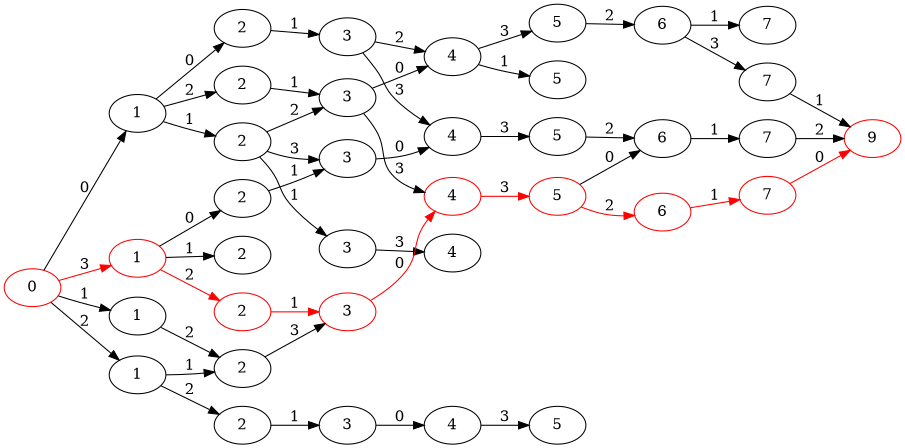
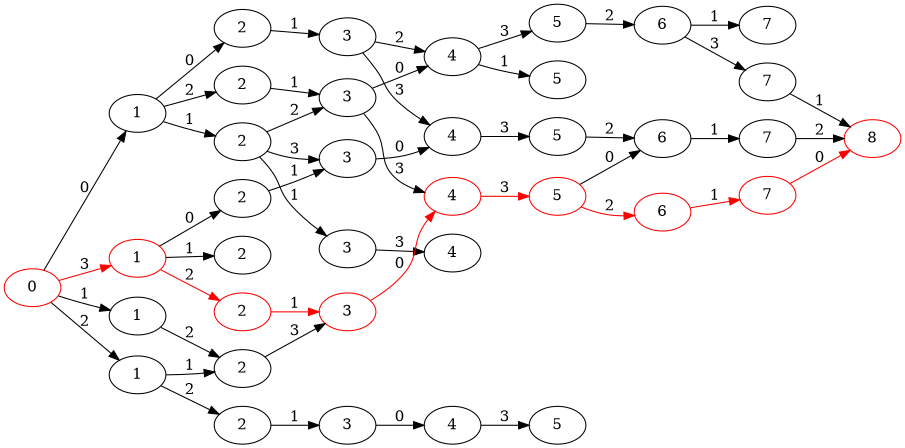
(873, 139) -> (873, 139)
